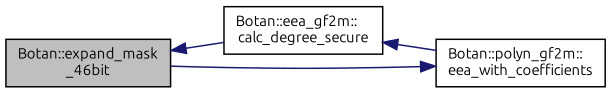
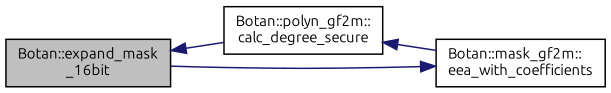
(303, 30) -> (303, 30)
(88, 63) -> (88, 63)
(521, 63) -> (521, 63)
